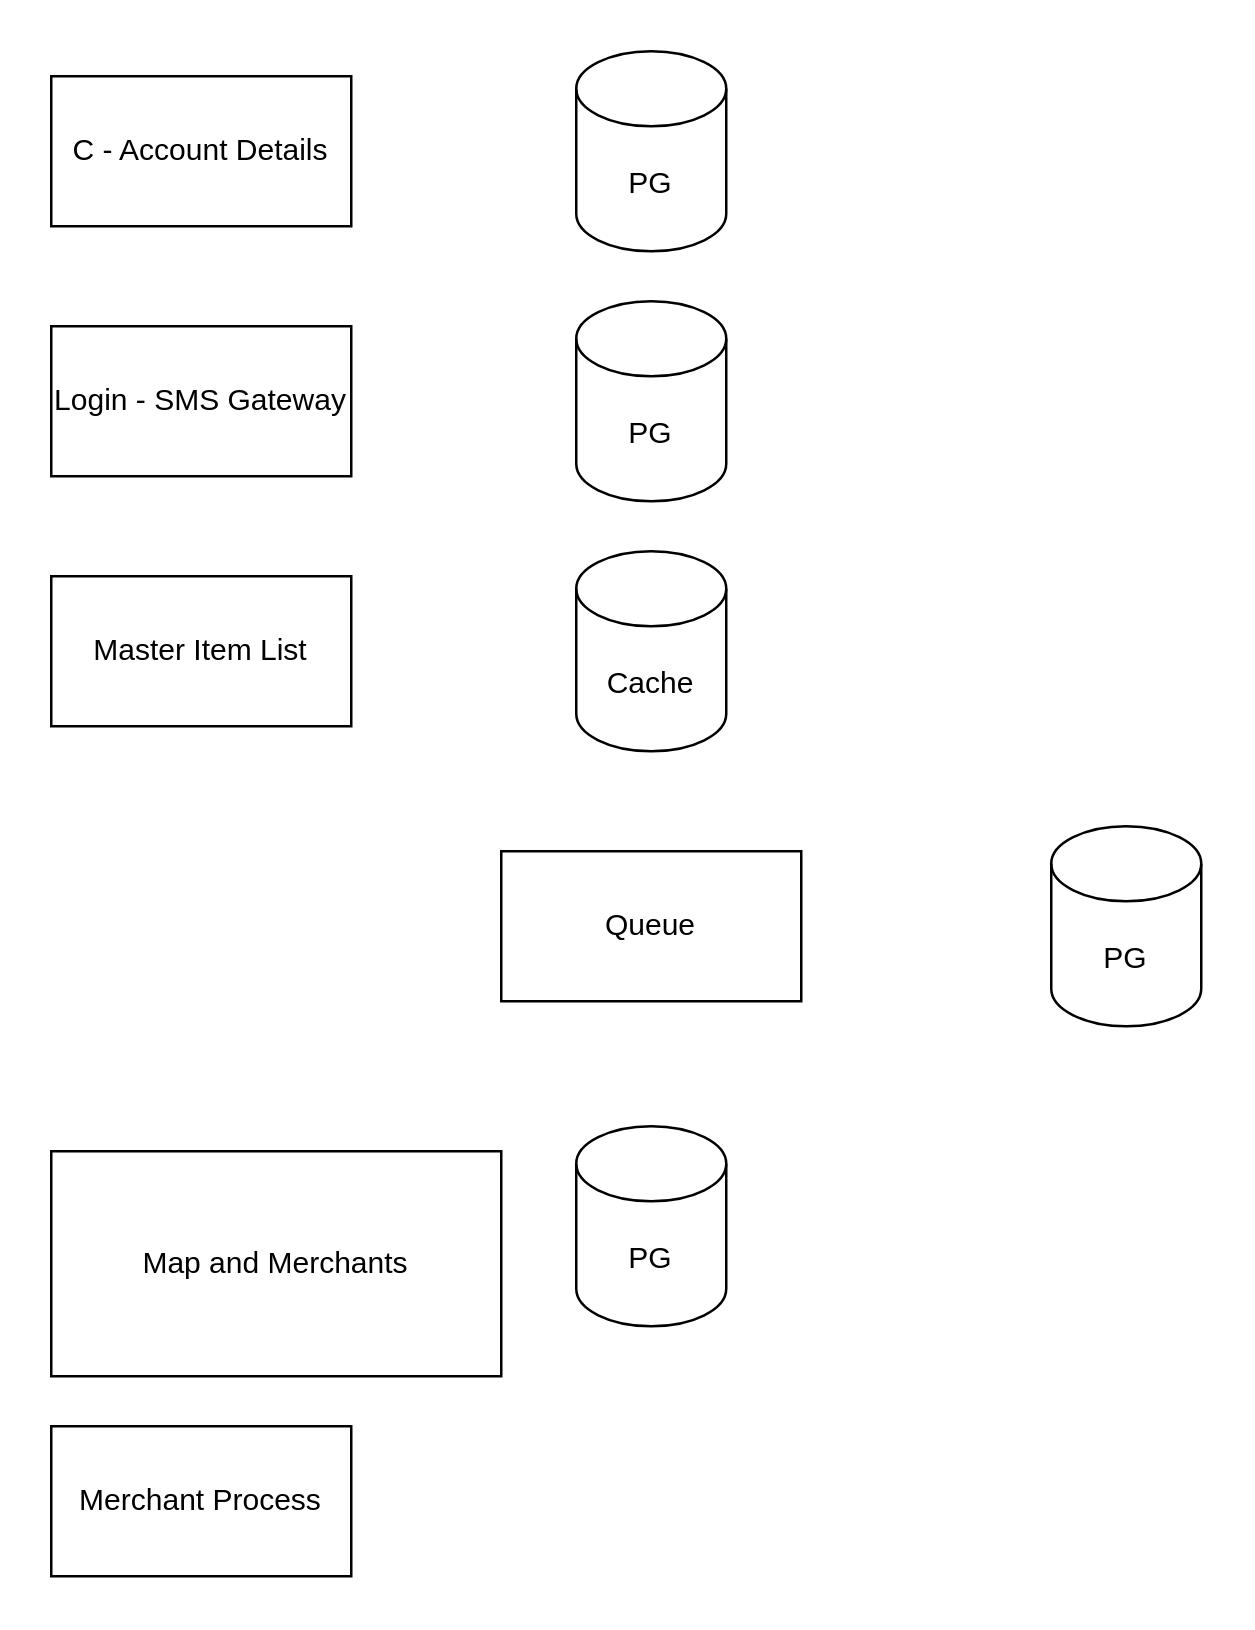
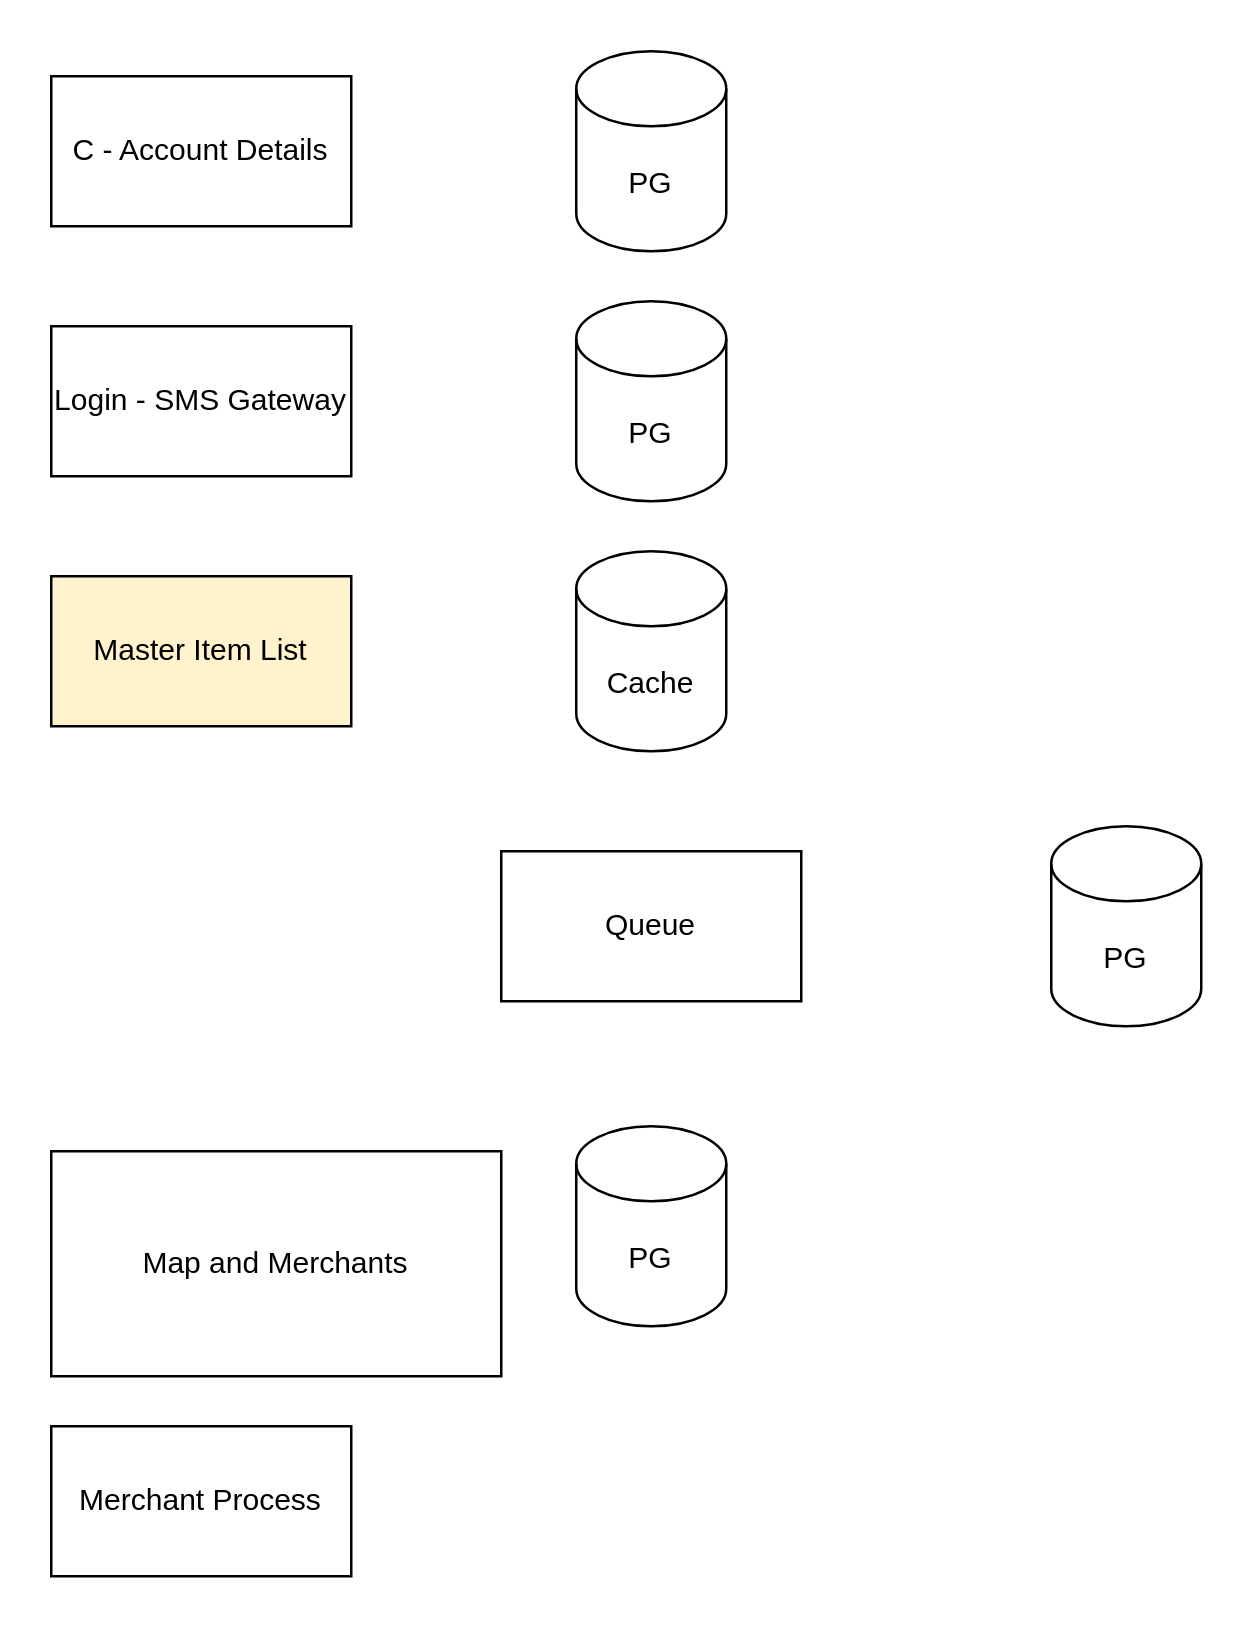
(201, 651) -> (201, 651)
